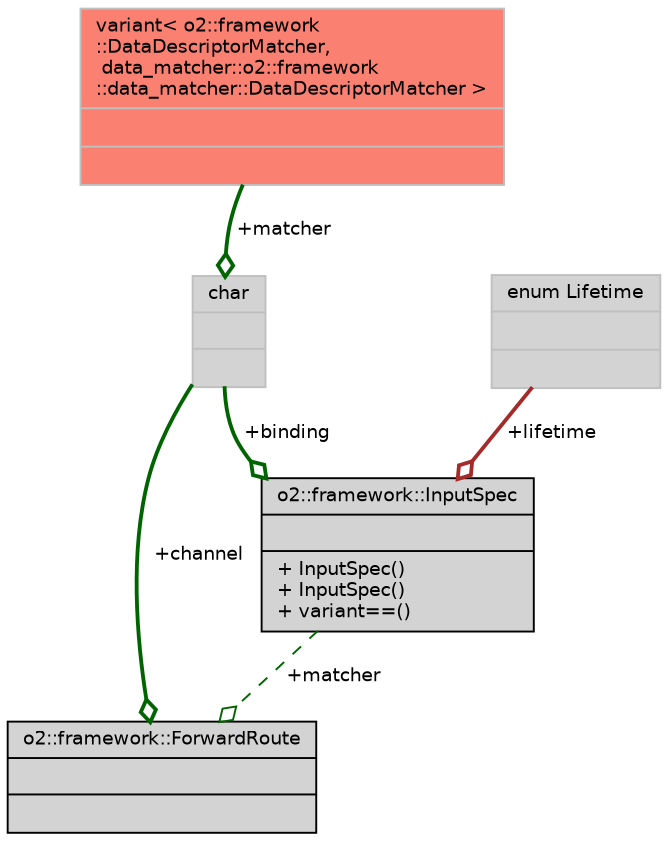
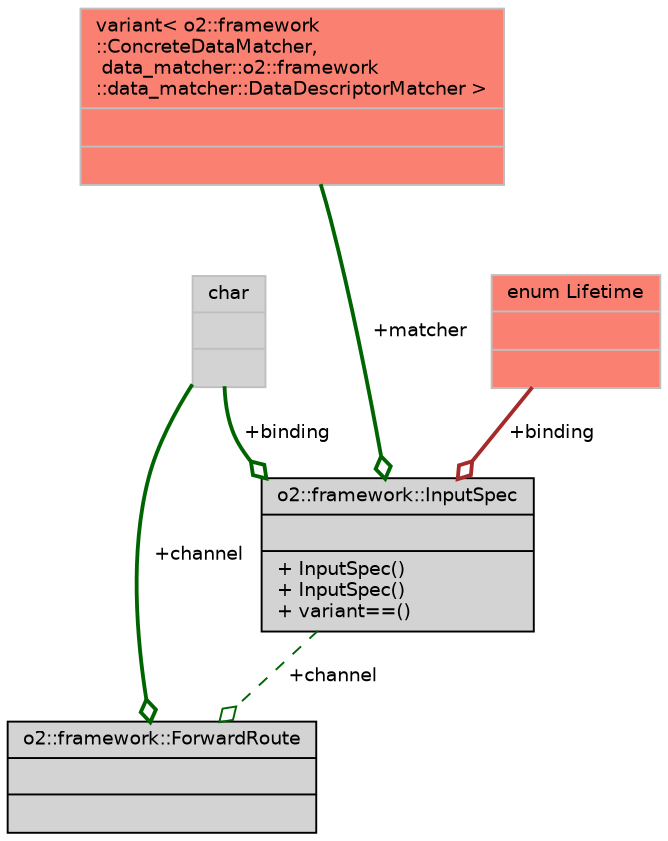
(214, 47) -> (207, 47)
(231, 218) -> (354, 319)
(576, 332) -> (576, 332)
(549, 433) -> (549, 433)
(331, 677) -> (331, 677)
